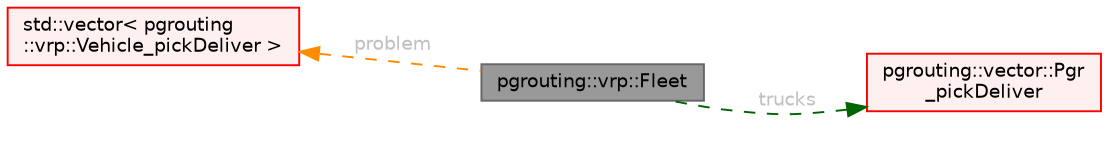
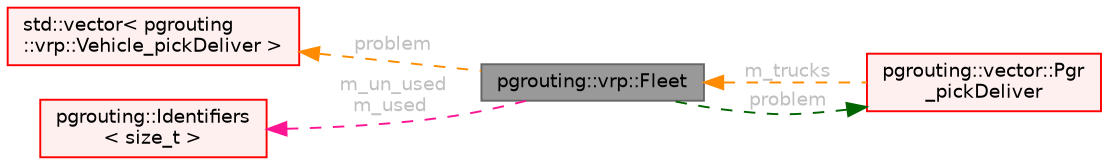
none -> (795, 82)
(785, 101) -> (785, 101)
none -> (153, 129)
